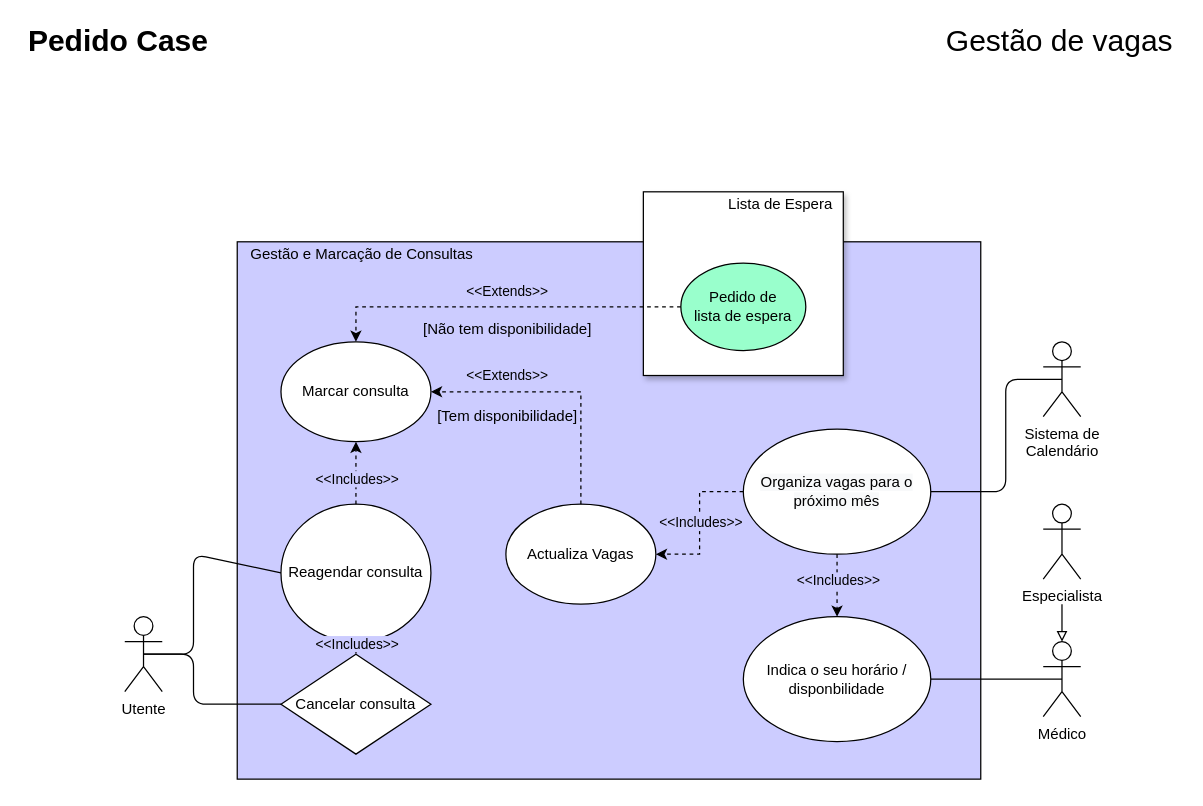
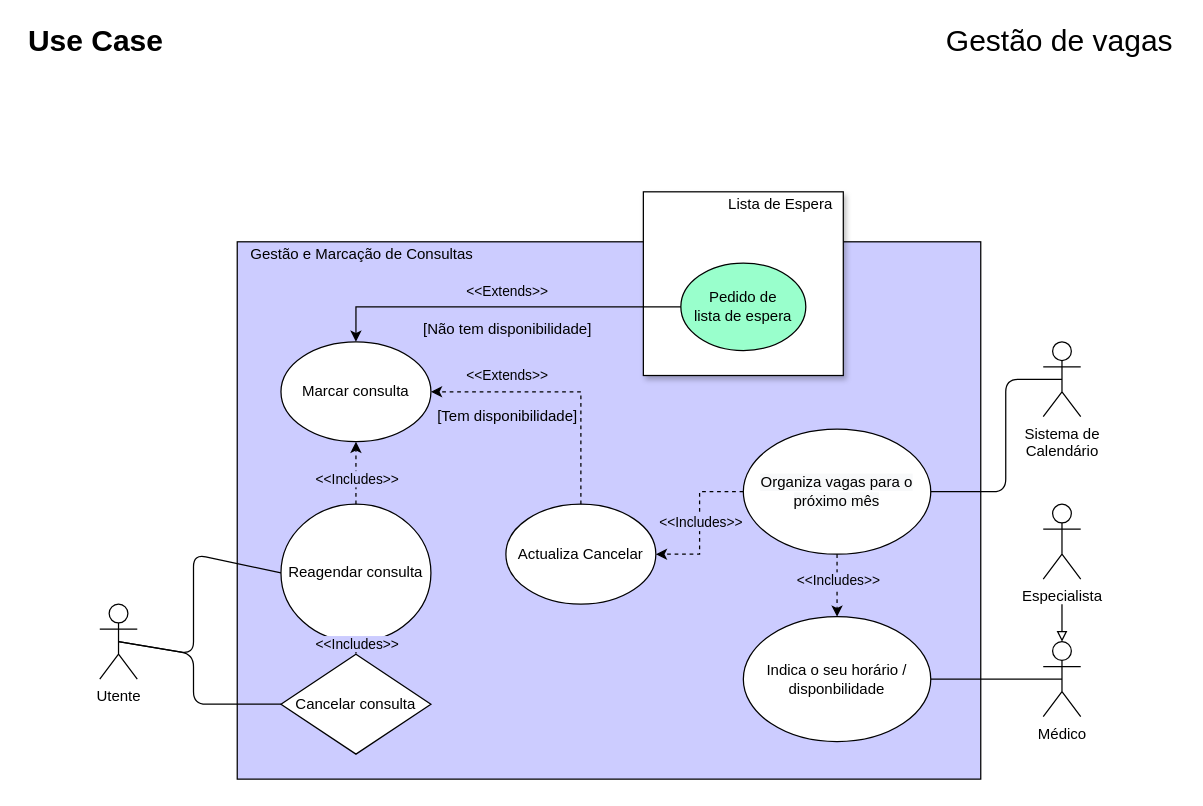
(70, 42) -> (60, 42)
(504, 307) -> (504, 307)
(581, 554) -> (581, 554)
(143, 654) -> (118, 642)
